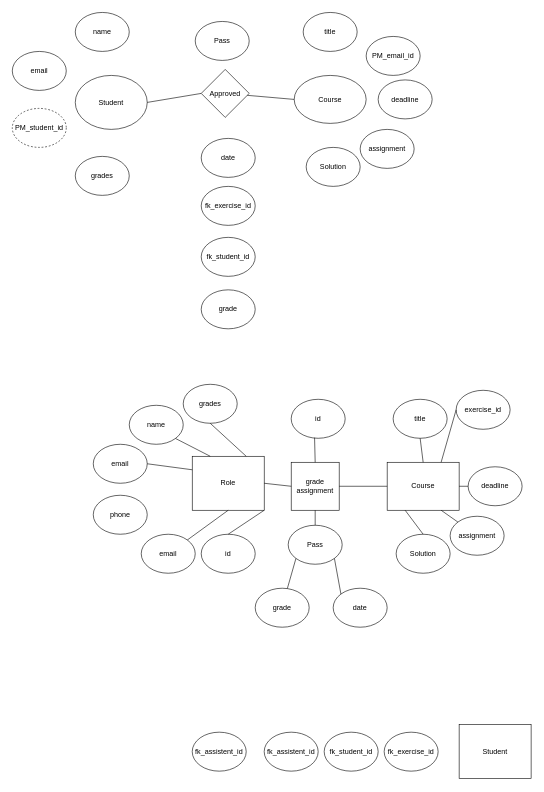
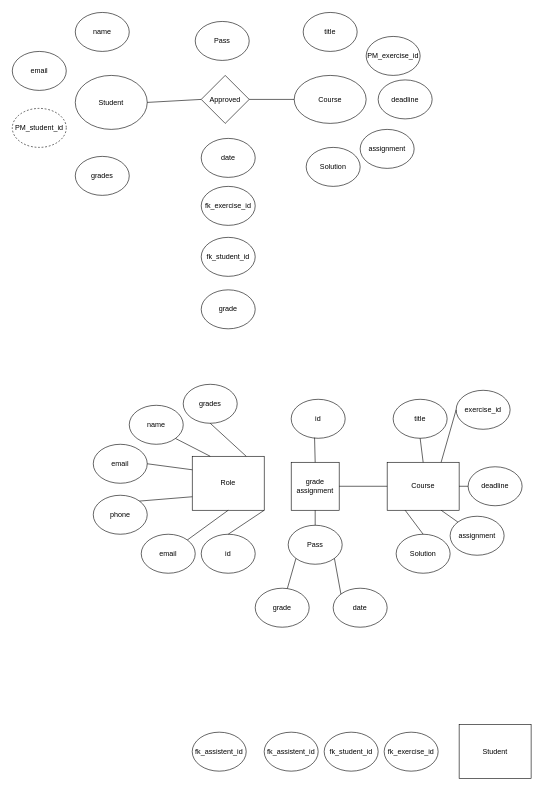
(393, 56) -> (393, 56)
(225, 93) -> (225, 99)
(277, 485) -> none
none -> (166, 499)
